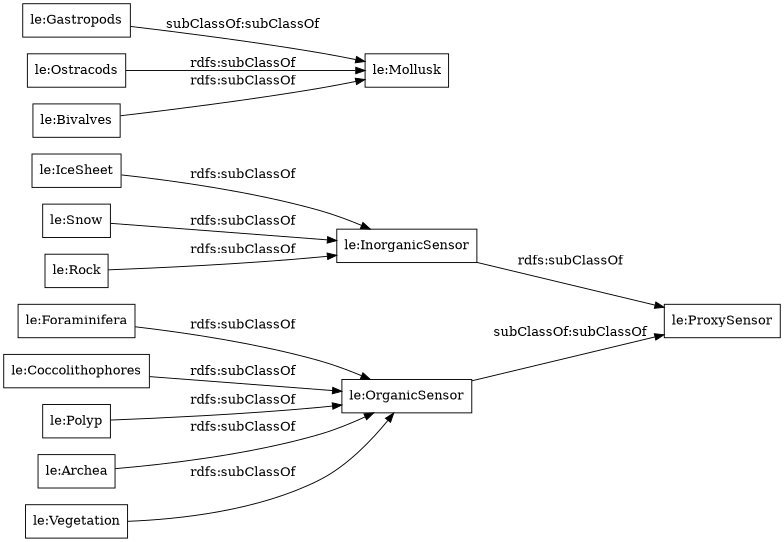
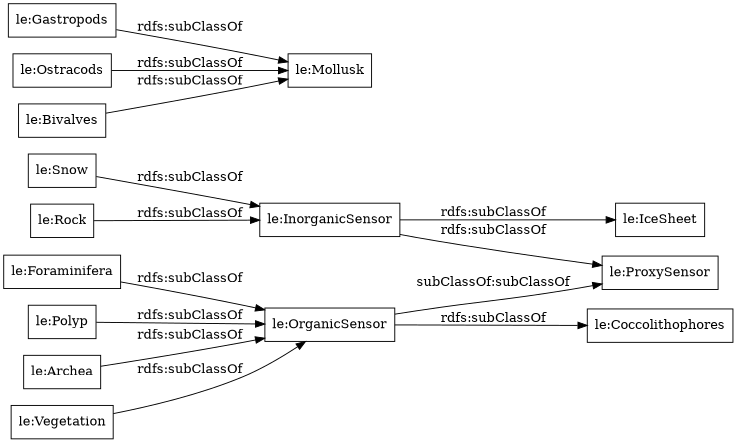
(243, 25) -> (190, 27)
(243, 193) -> (503, 220)
(241, 384) -> (486, 325)
